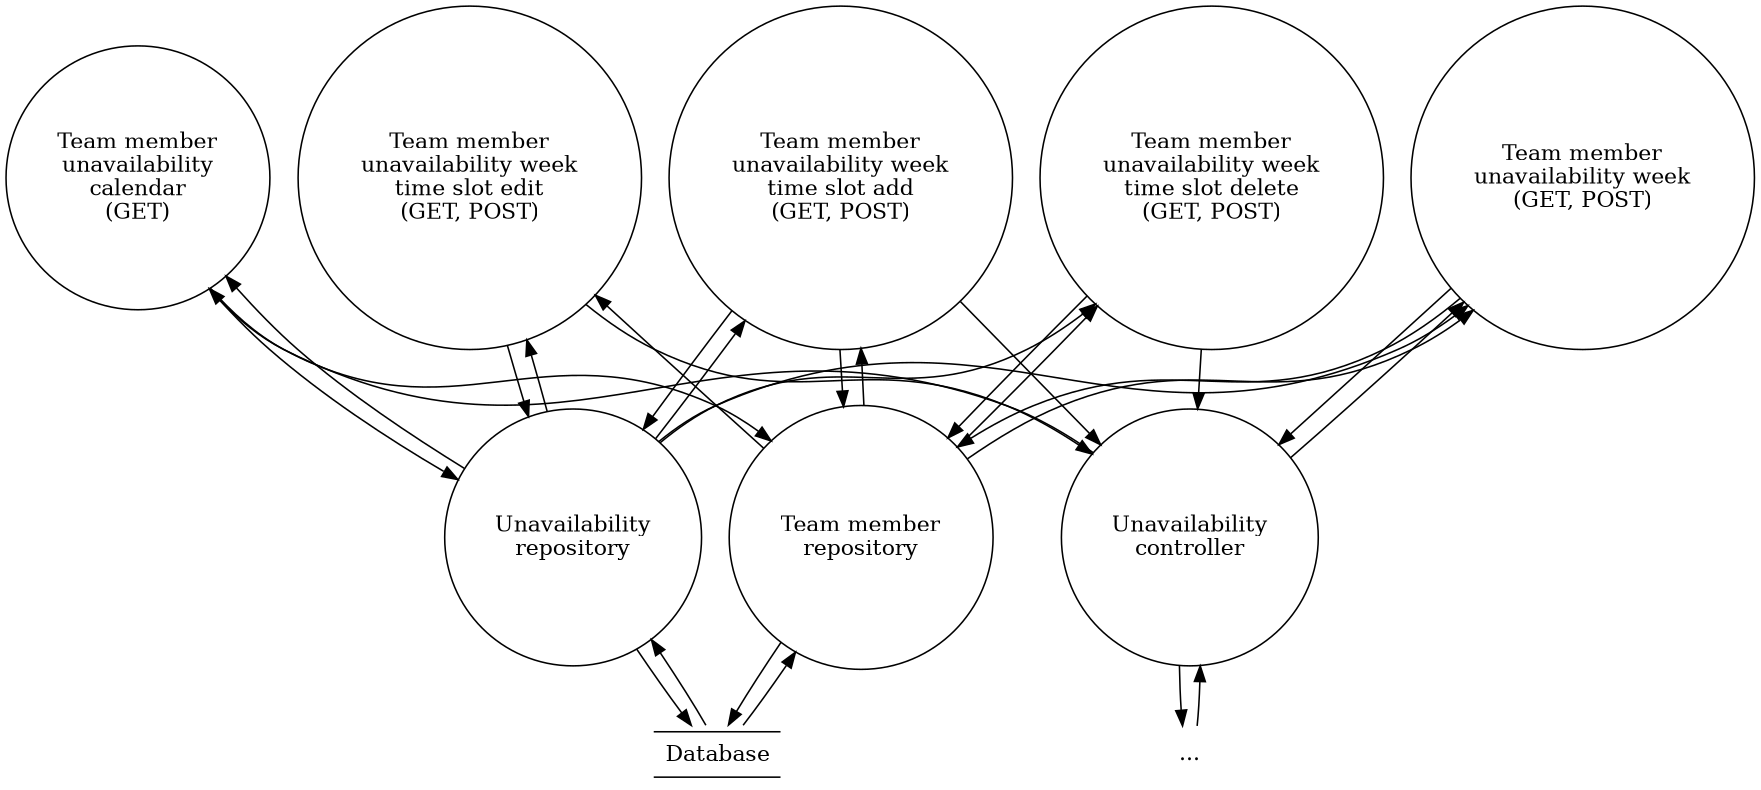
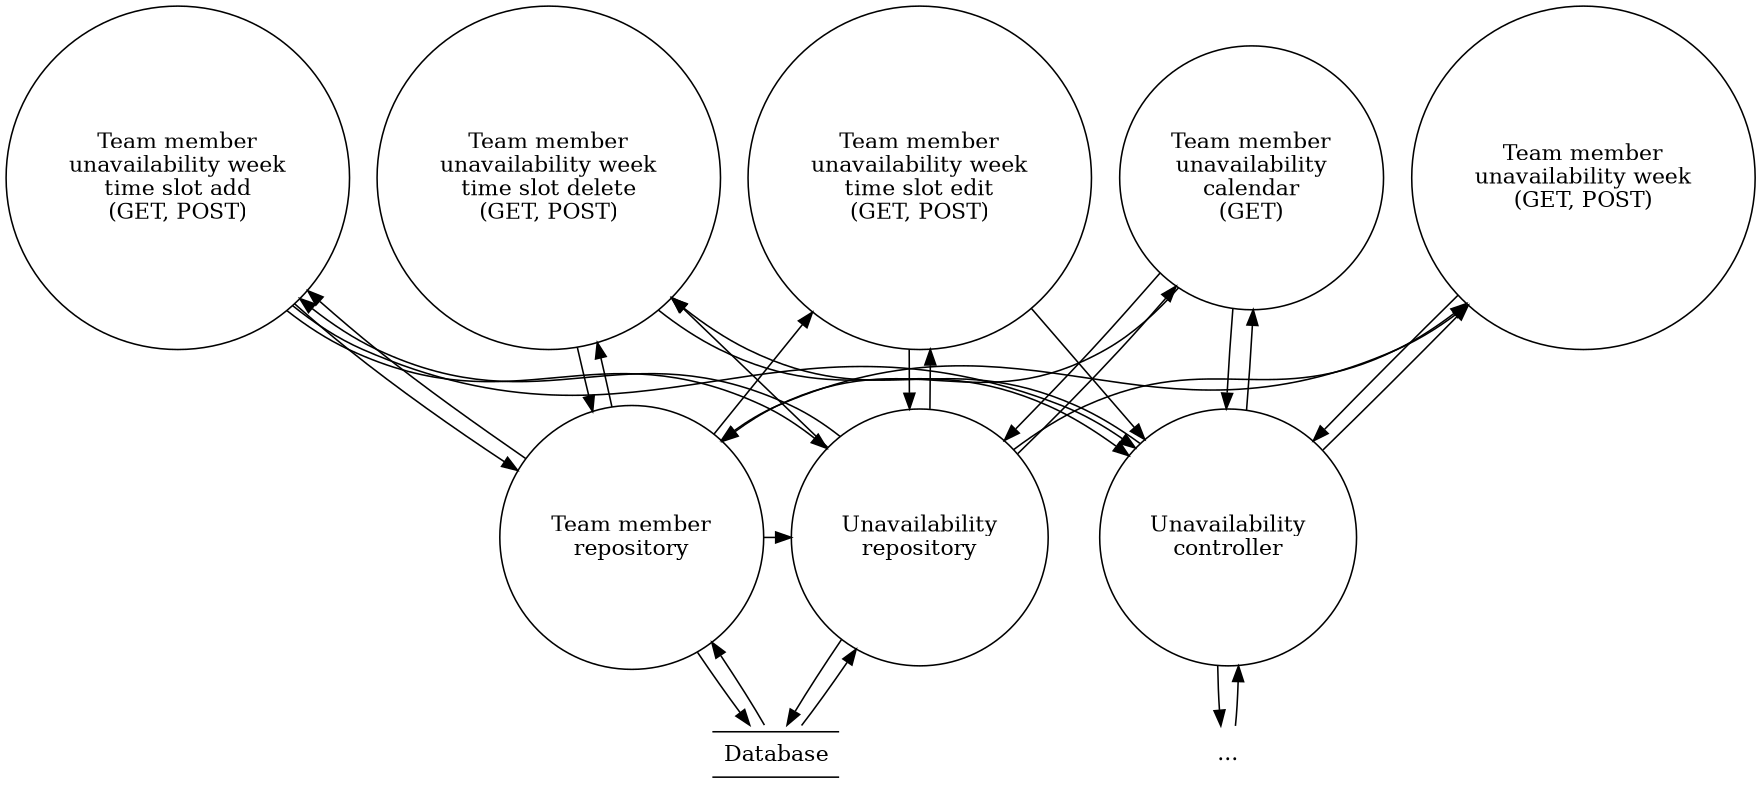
none -> (1230, 351)
none -> (911, 380)
(1212, 380) -> (770, 537)
